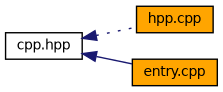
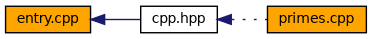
(175, 20) -> (317, 20)
(114, 60) -> (123, 20)
